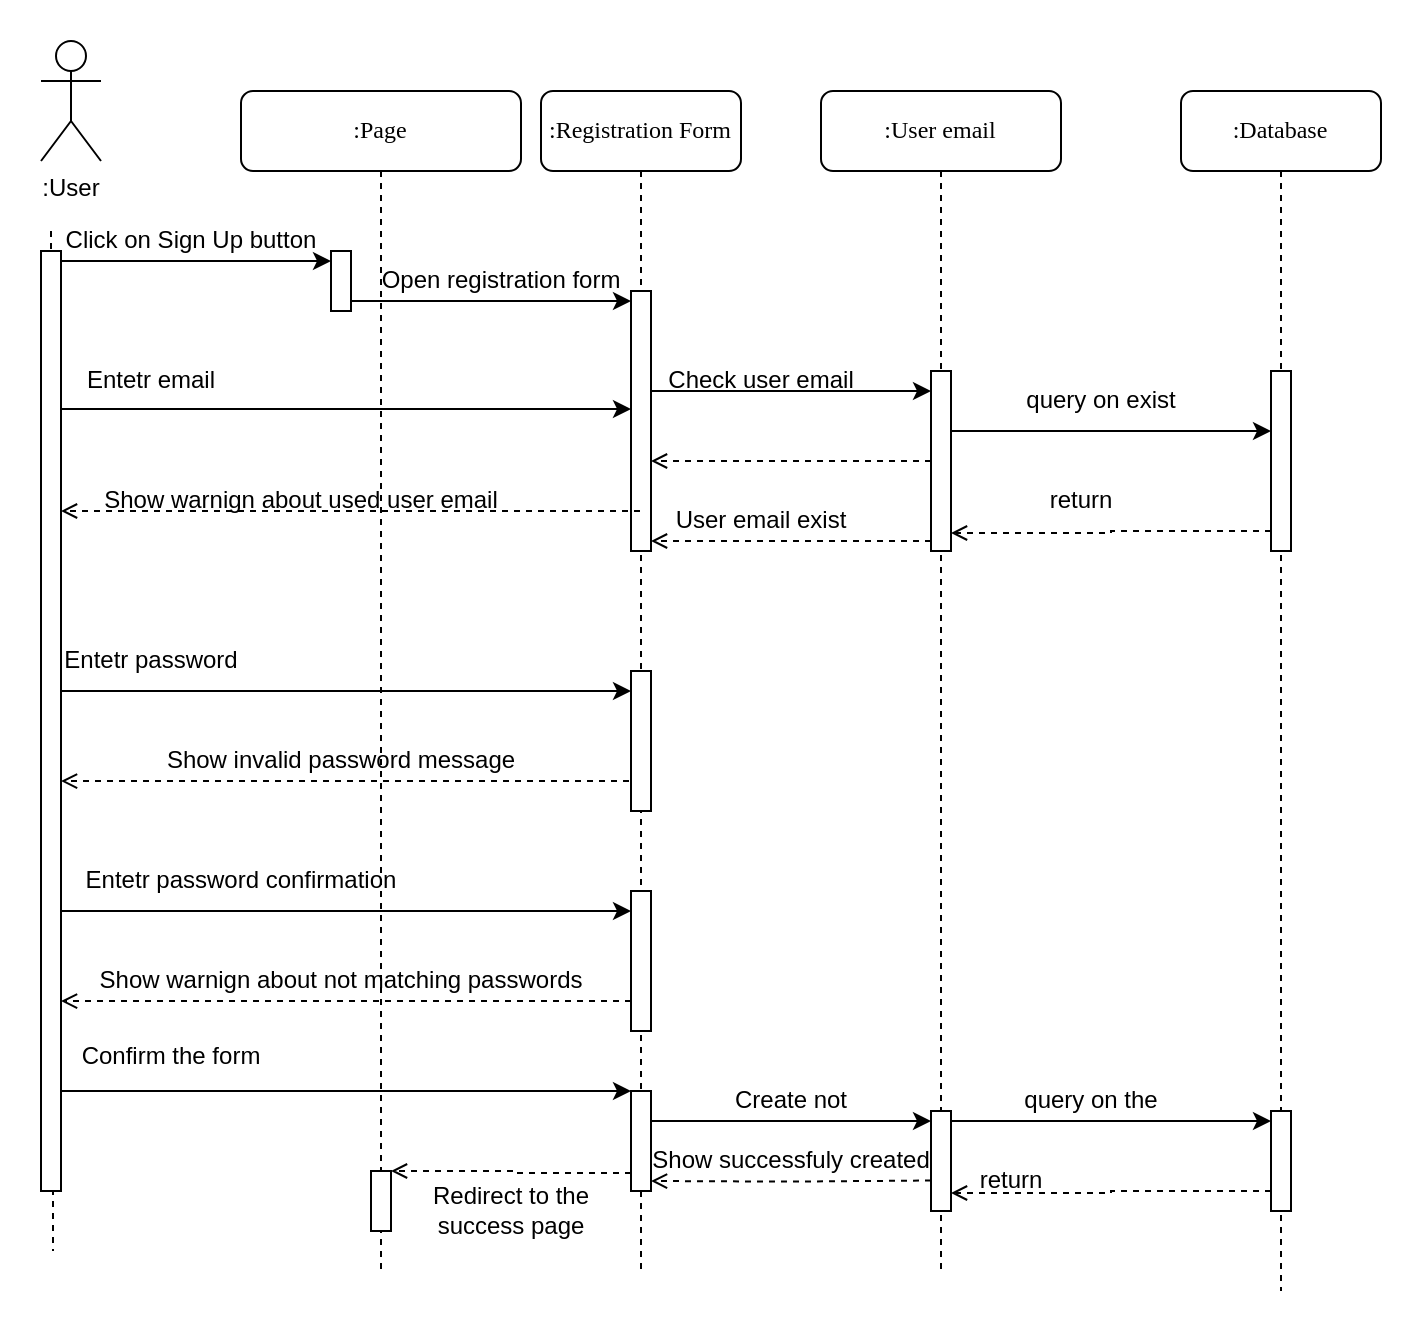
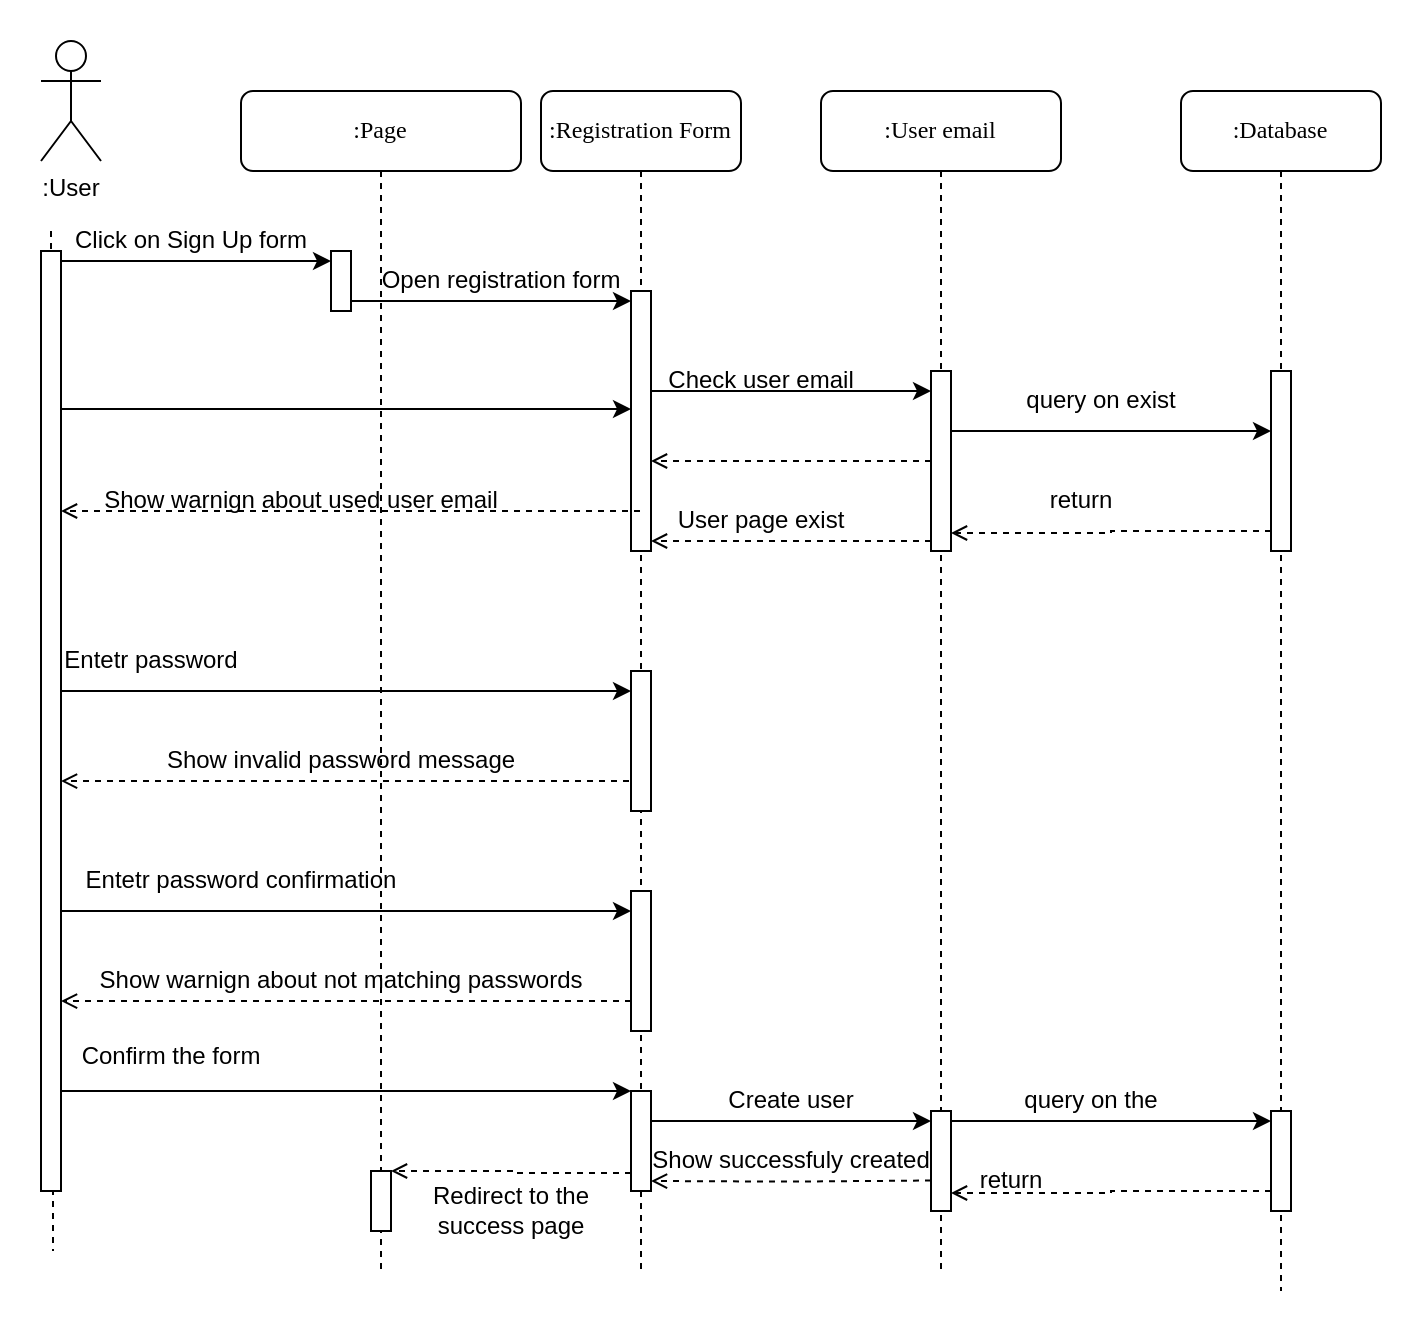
(192, 241) -> (192, 241)
(151, 381) -> none
(762, 521) -> (762, 521)
(792, 1101) -> (792, 1101)
